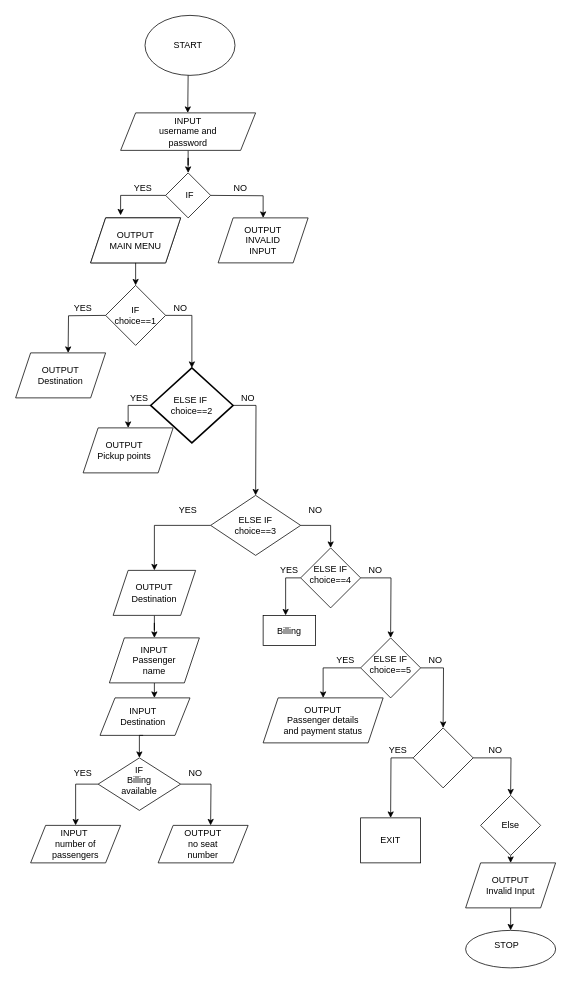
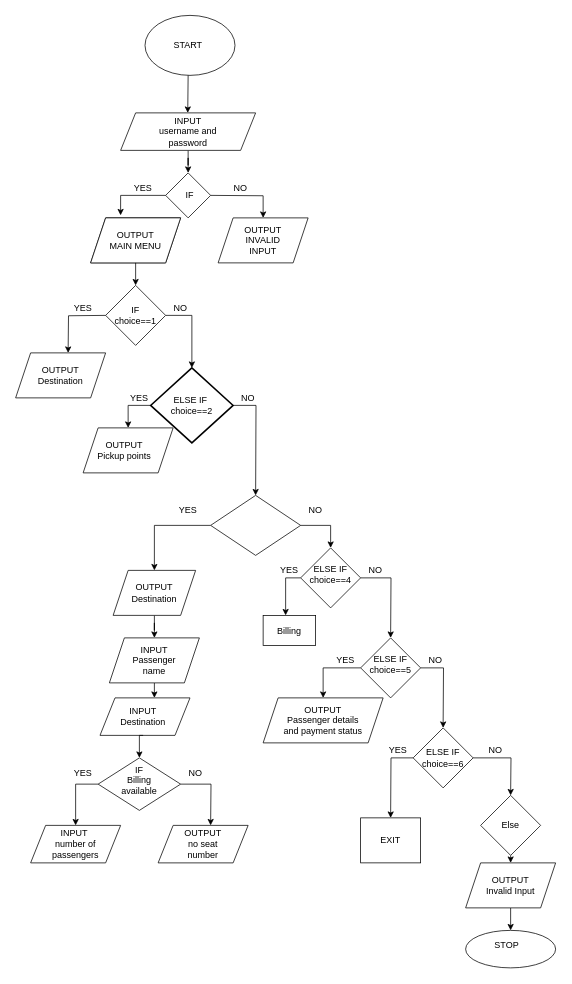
(255, 525) -> none
none -> (443, 758)
